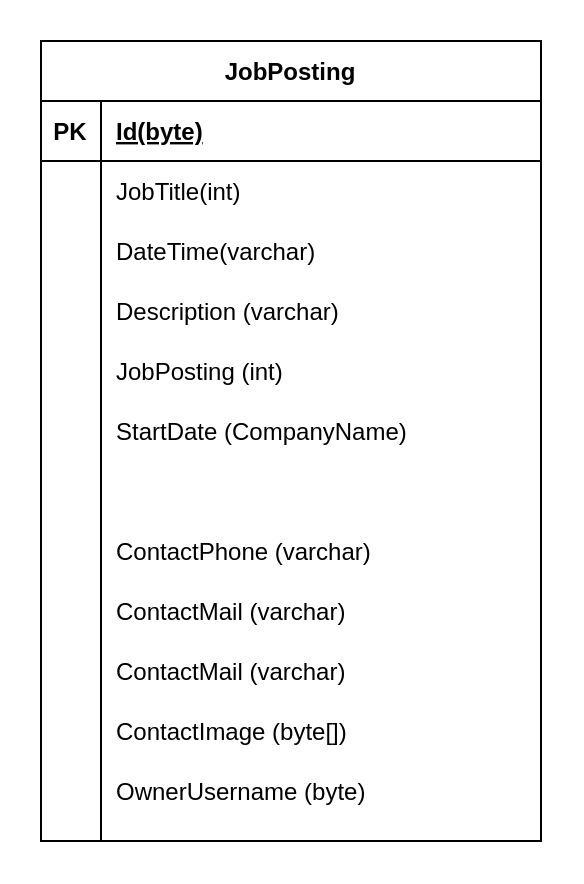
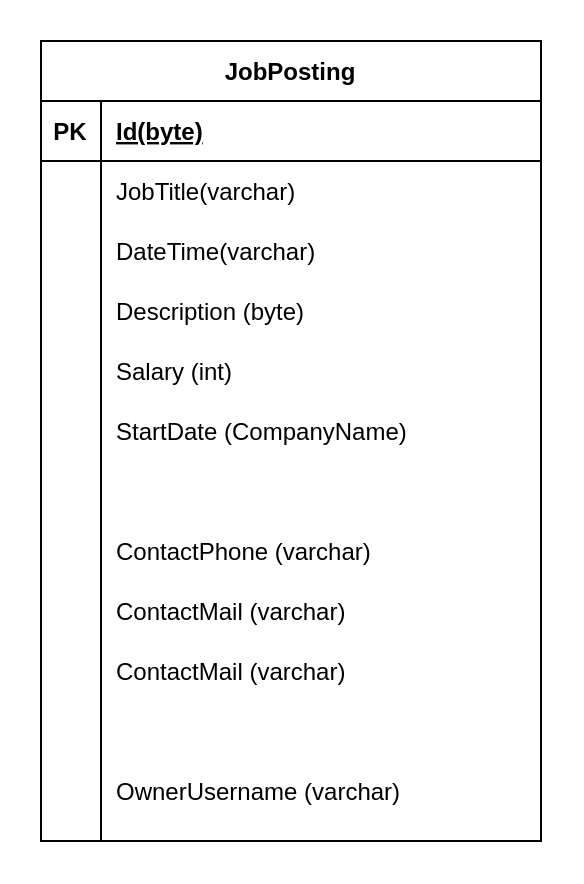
(194, 192) -> (224, 192)
(251, 312) -> (231, 312)
(214, 372) -> (187, 372)
(321, 731) -> none
(247, 792) -> (267, 792)
